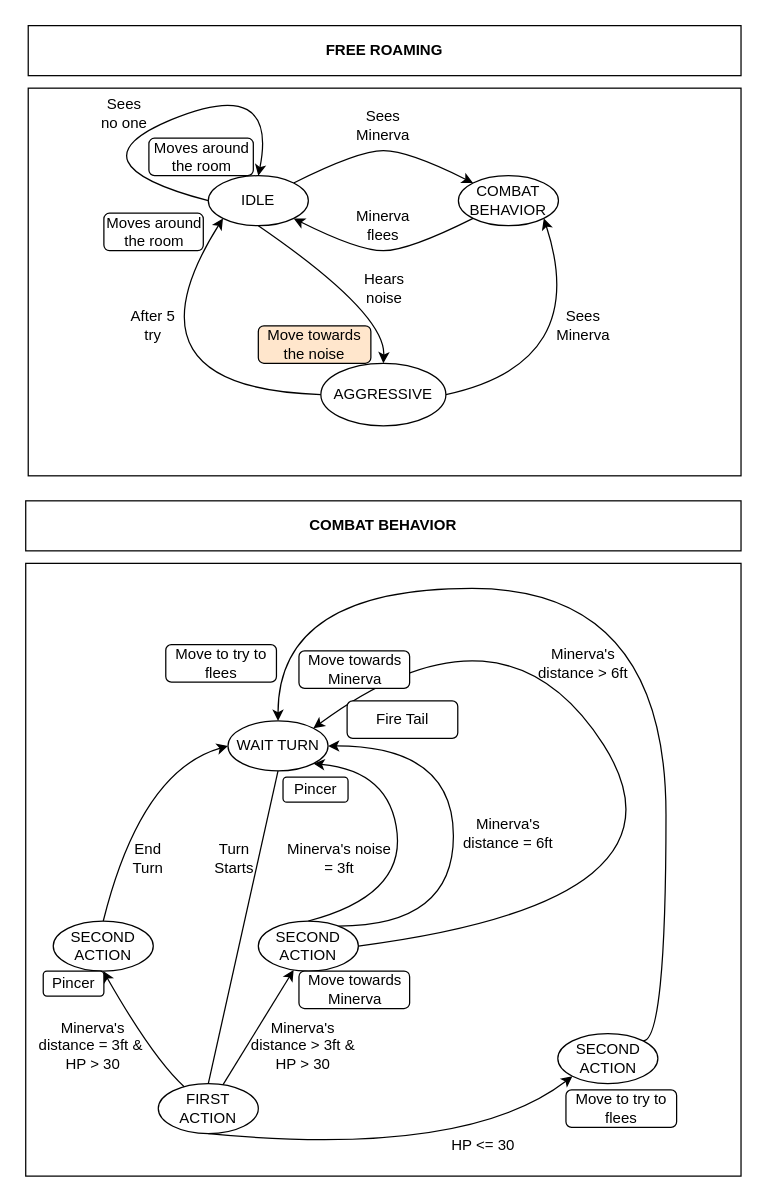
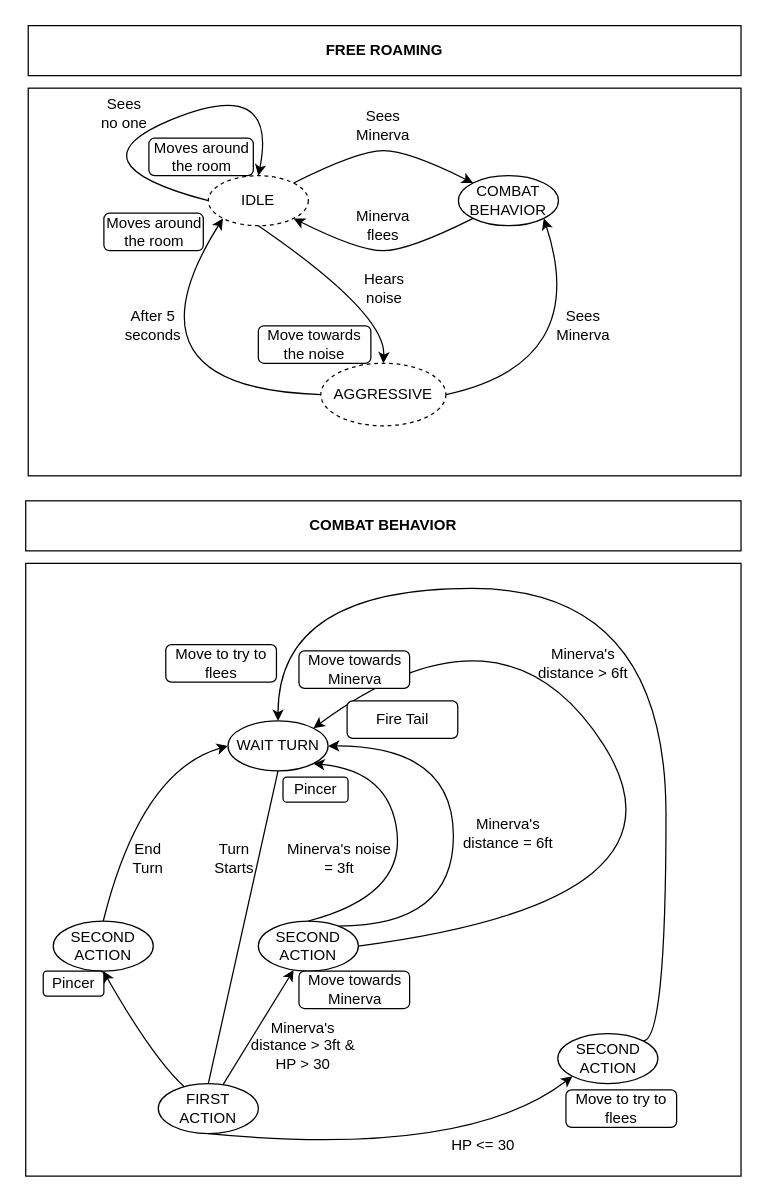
(258, 201) -> (258, 201)
(153, 326) -> (153, 326)
(314, 344) -> (314, 344)
(383, 394) -> (383, 394)
(93, 1046) -> none
